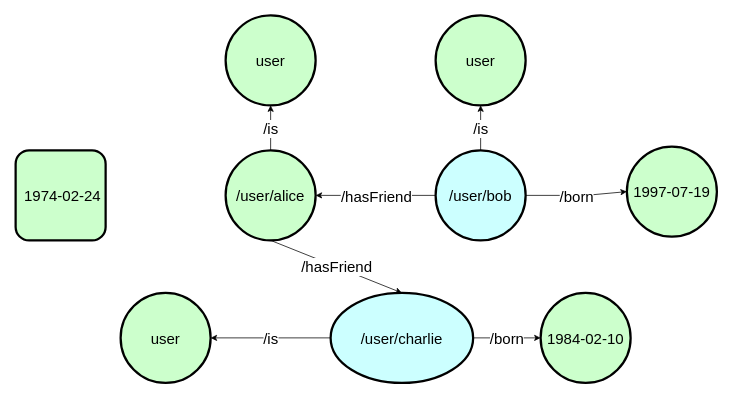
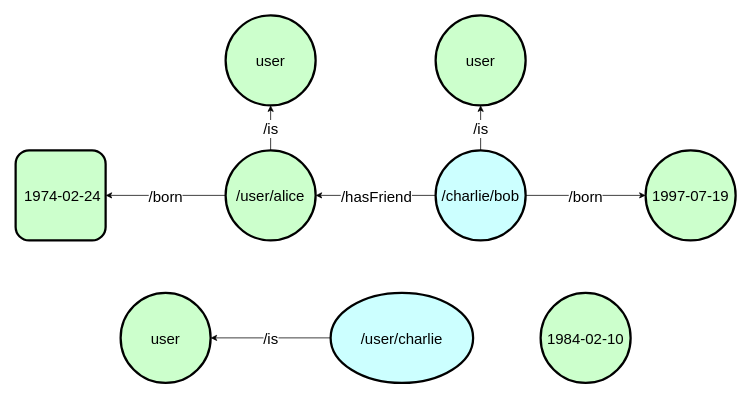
(672, 192) -> (690, 195)
none -> (168, 195)
(480, 195) -> (480, 195)
(360, 276) -> none
(512, 338) -> none
